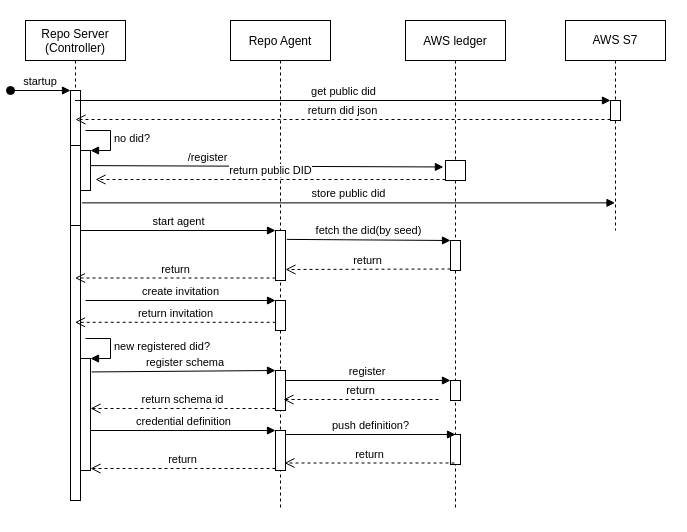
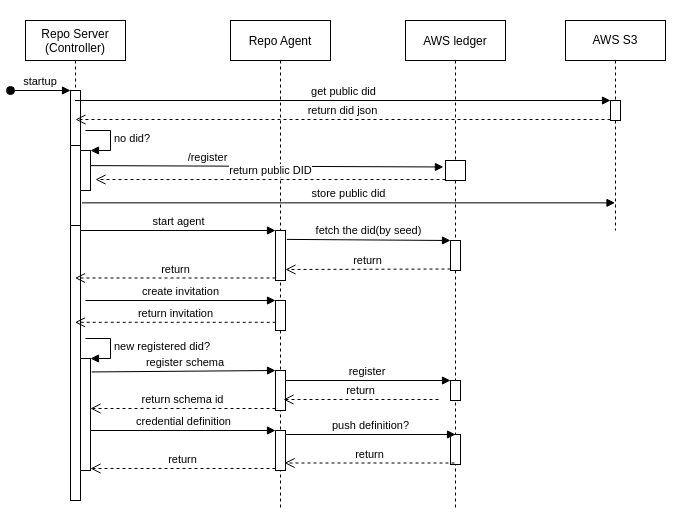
(616, 41) -> (616, 41)
